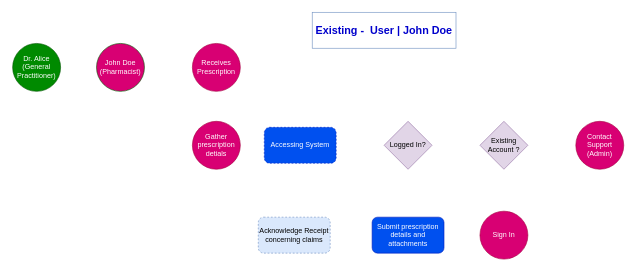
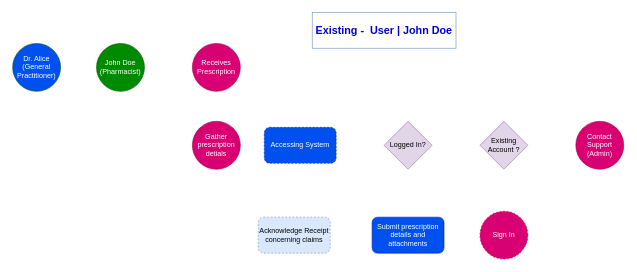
(36, 68) -> (36, 68)
(120, 68) -> (120, 68)
(504, 236) -> (504, 236)
